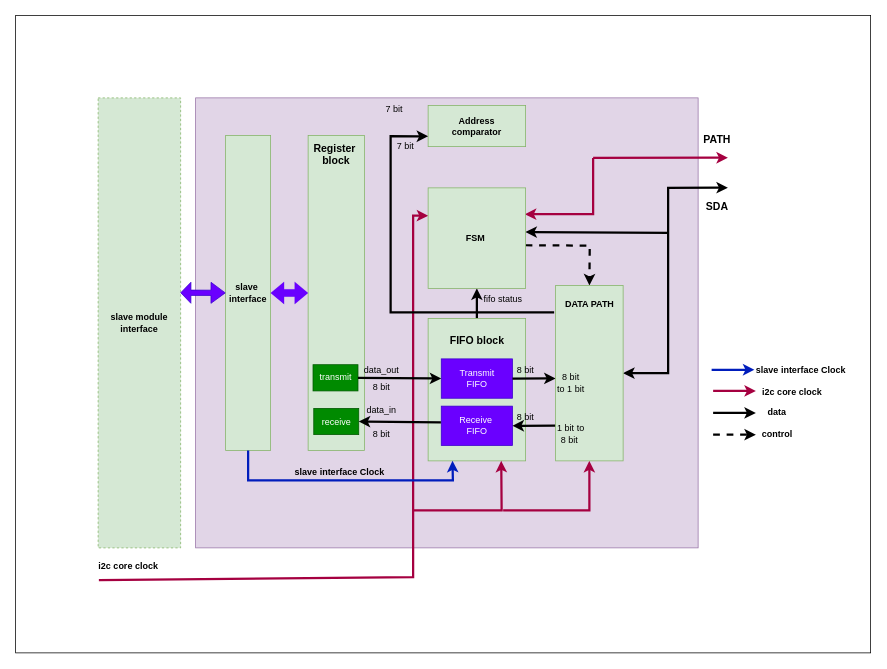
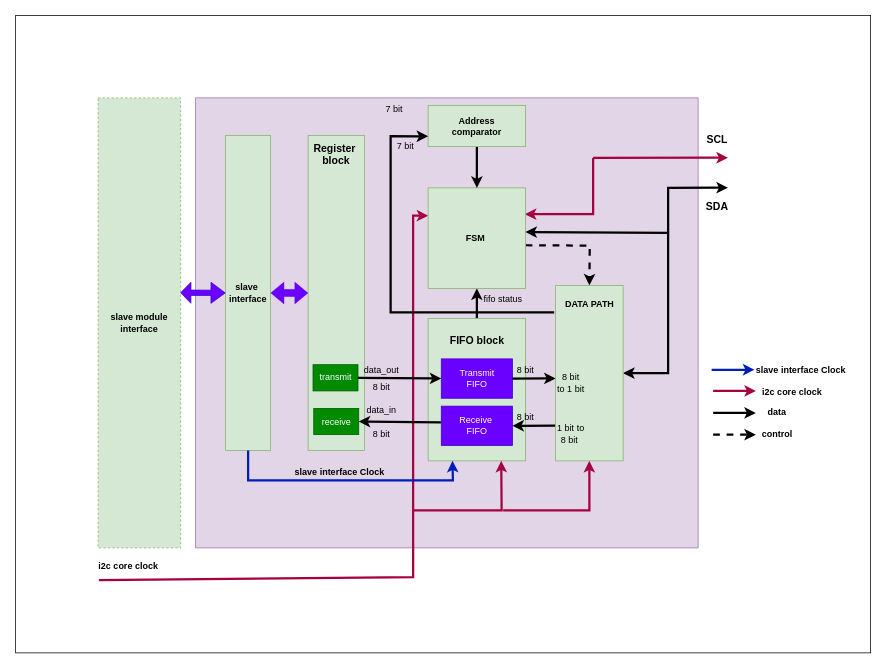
(717, 140) -> (717, 140)
none -> (477, 163)
